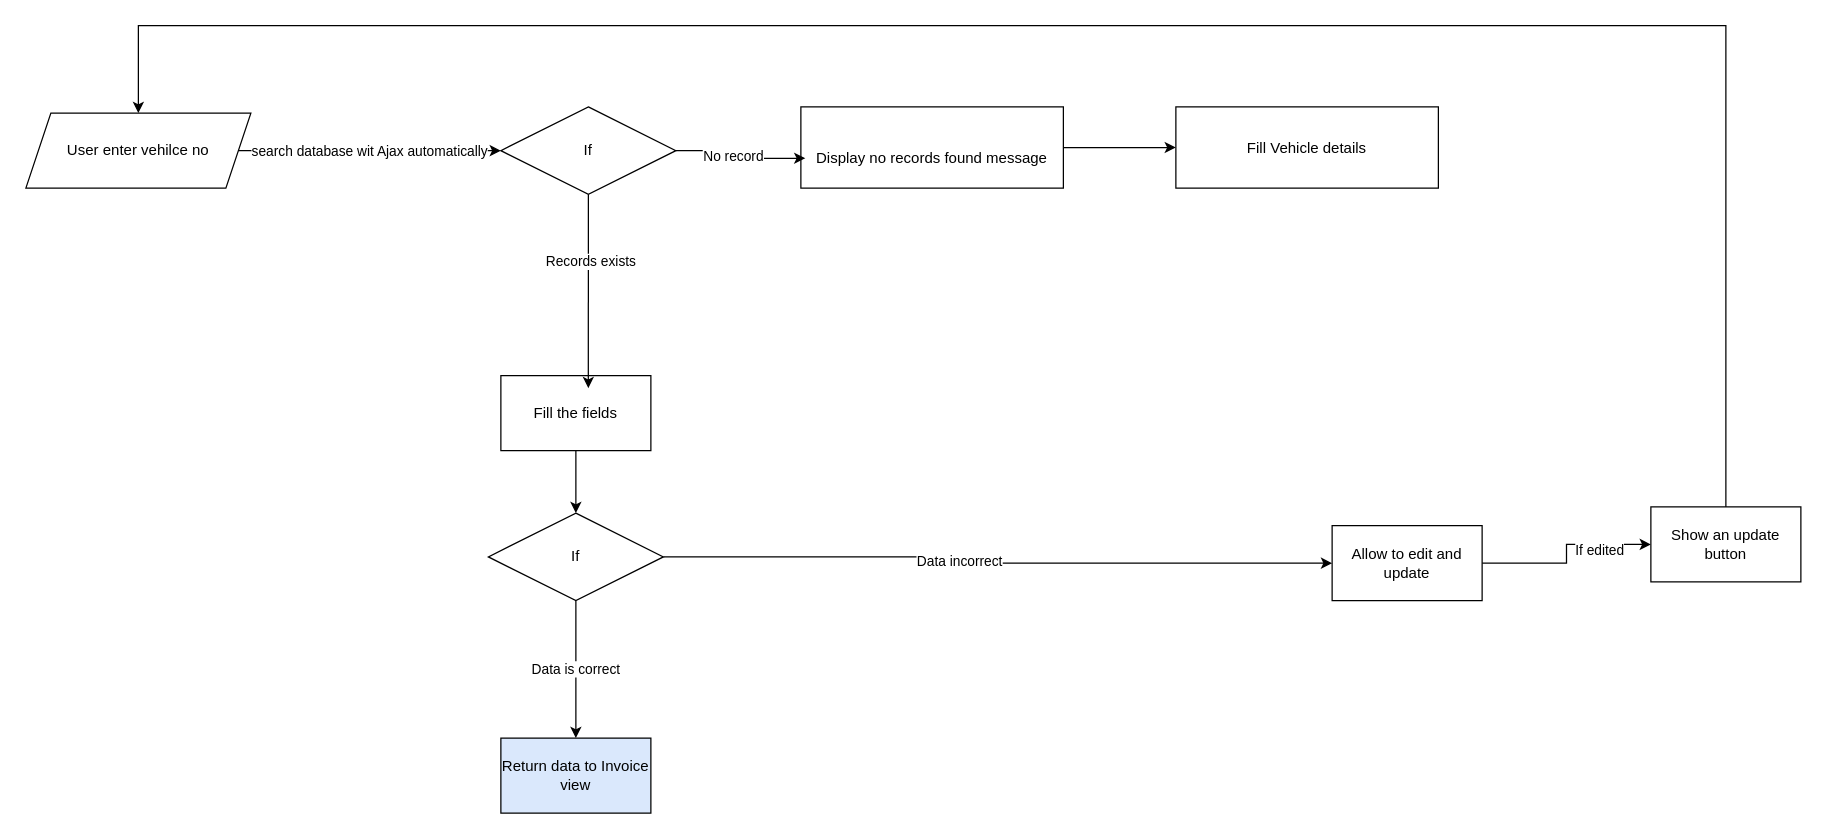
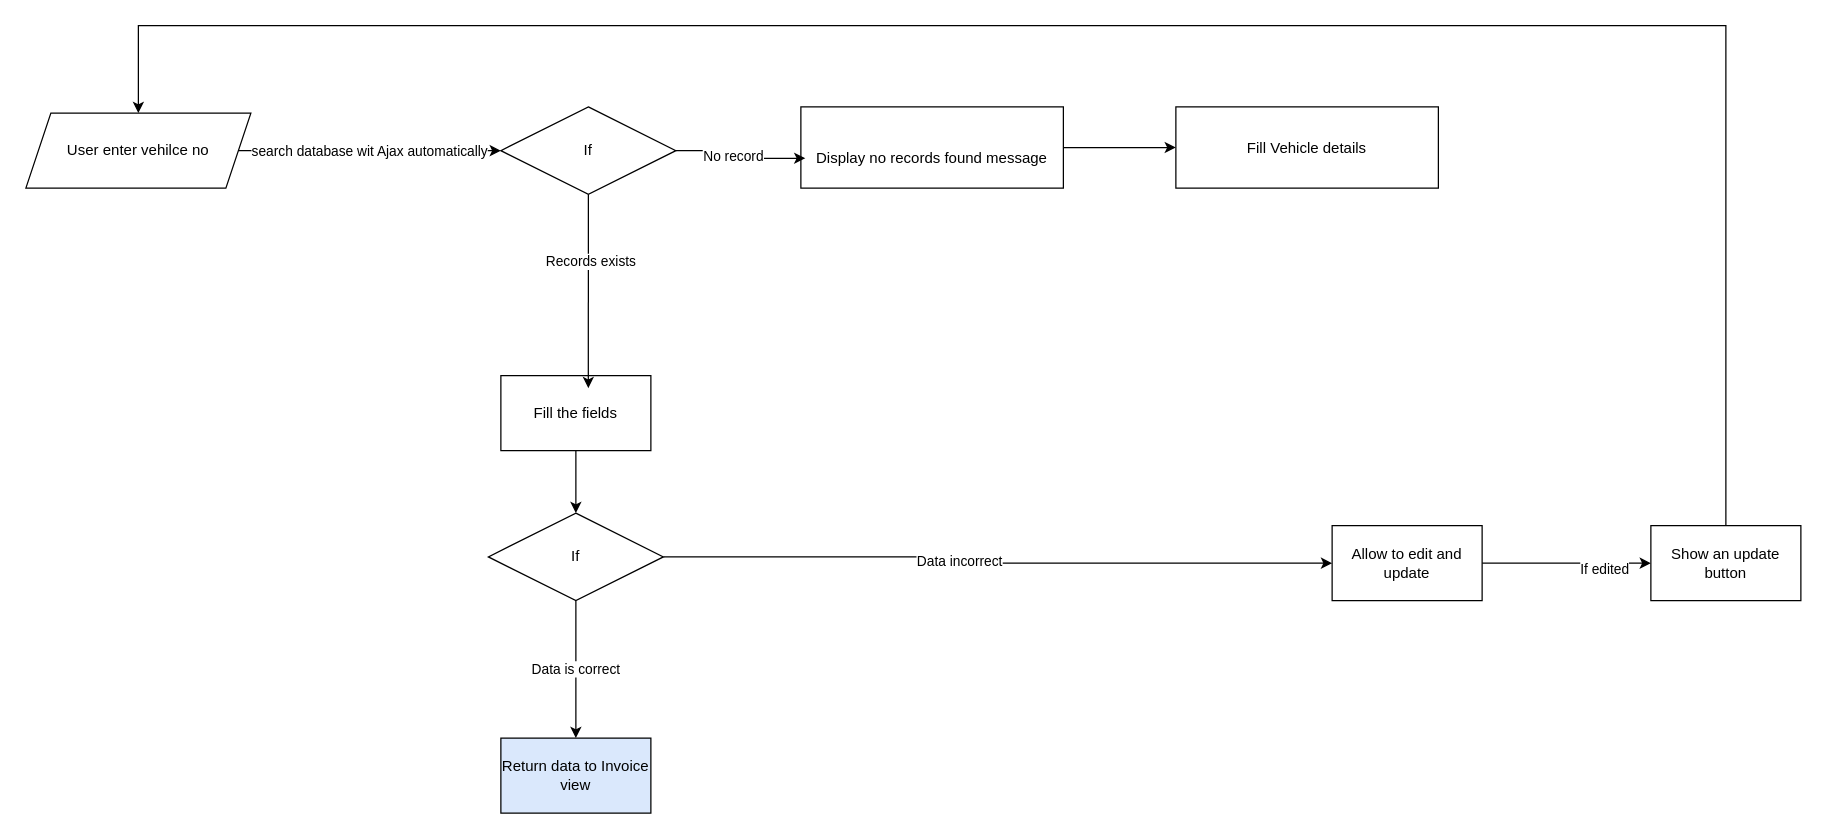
(1726, 544) -> (1726, 563)
